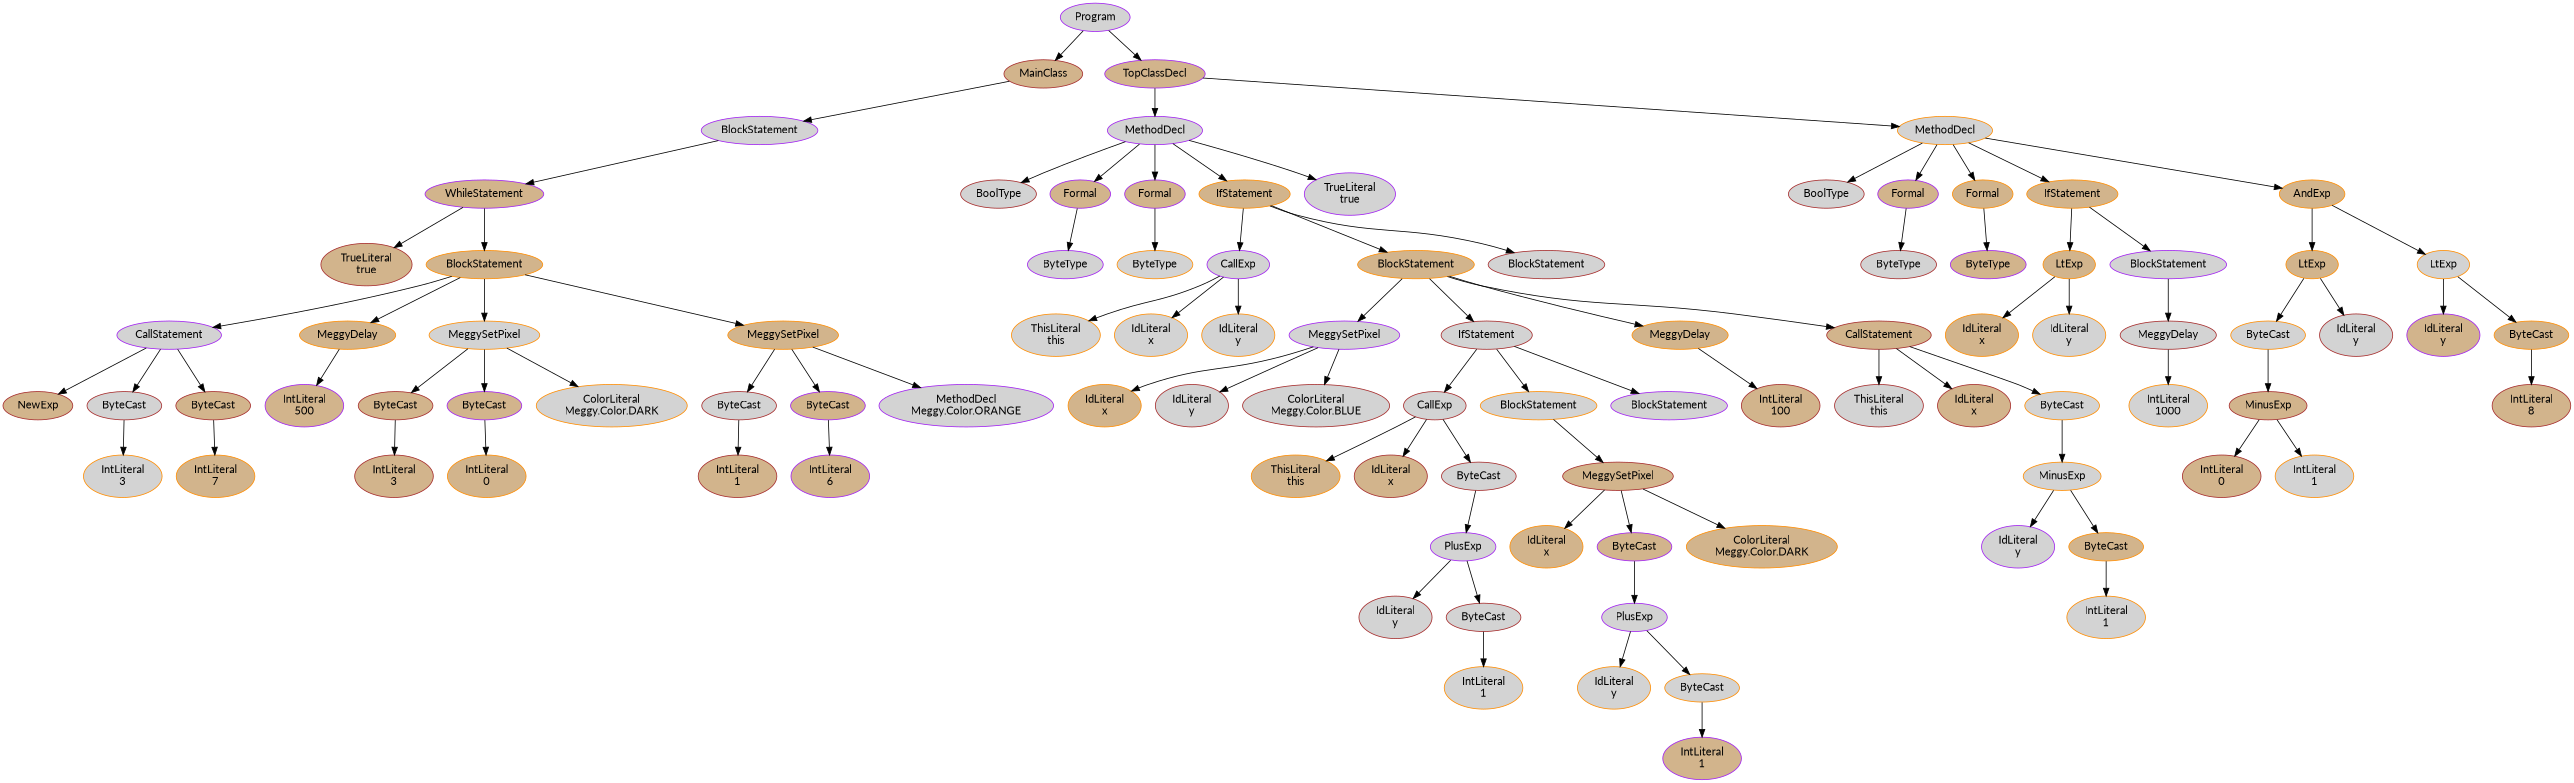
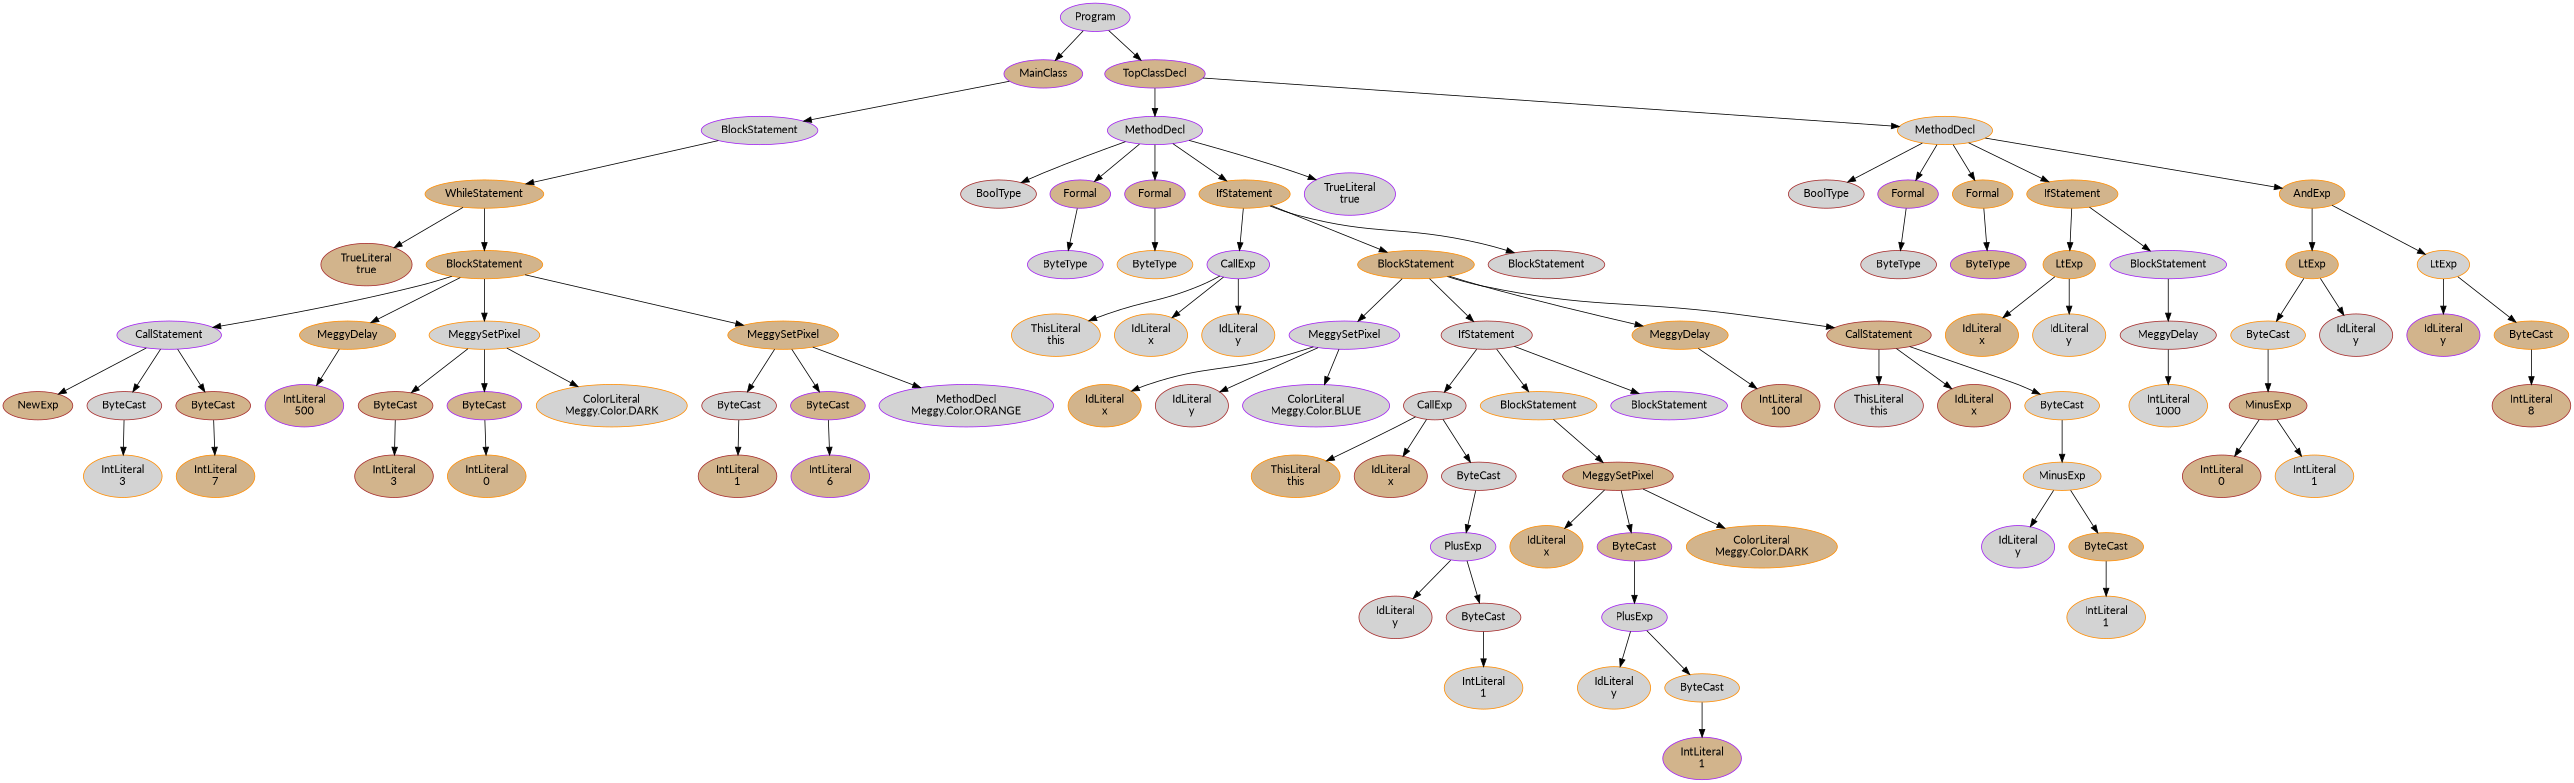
(1043, 74) -> (1043, 74)
(484, 194) -> (484, 194)
(1316, 406) -> (1316, 406)
